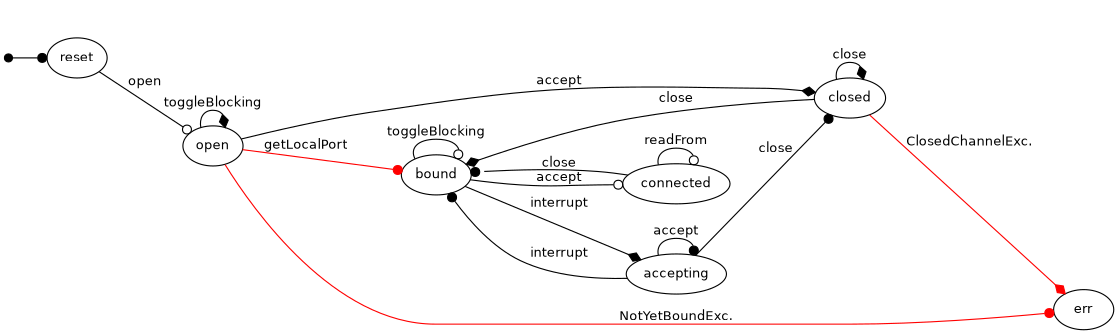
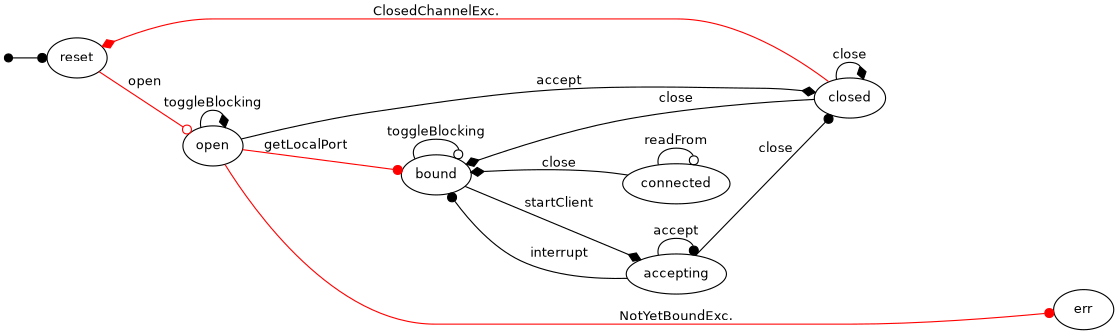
(141, 99) -> (141, 99)
(556, 170) -> (556, 170)
(542, 186) -> none
(962, 200) -> (478, 19)
(559, 203) -> (559, 203)
